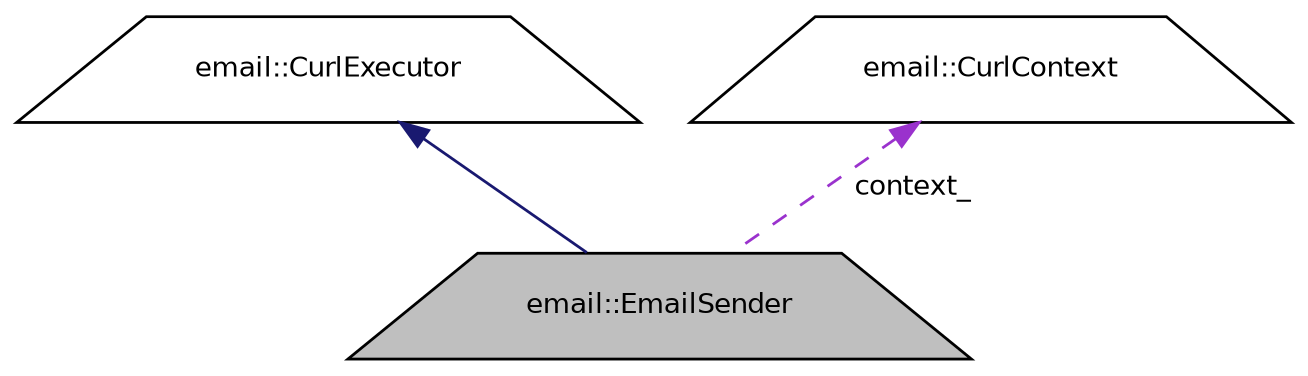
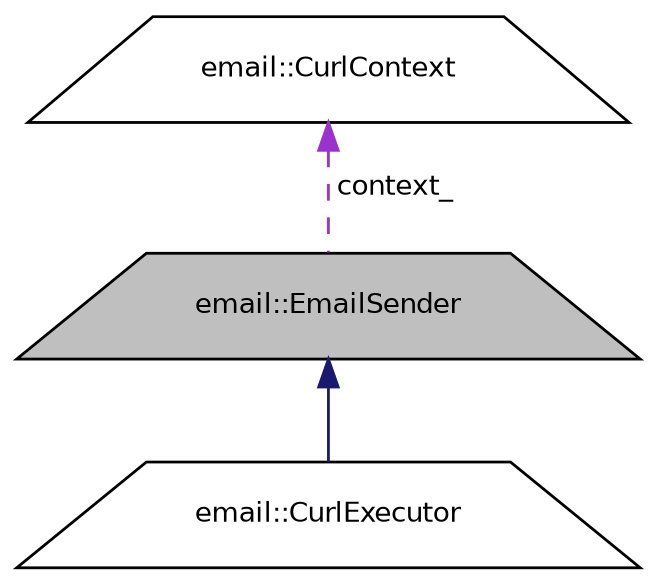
(505, 196) -> (328, 425)
